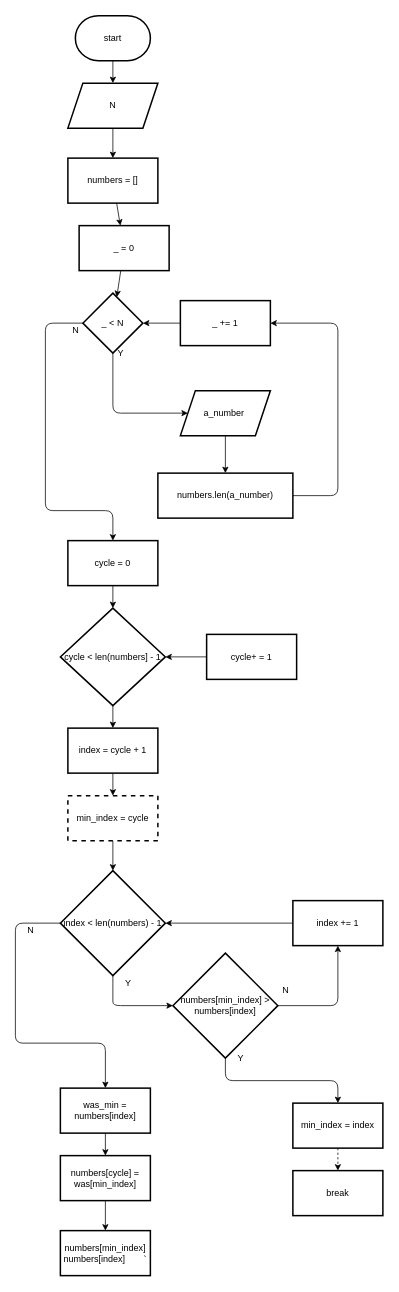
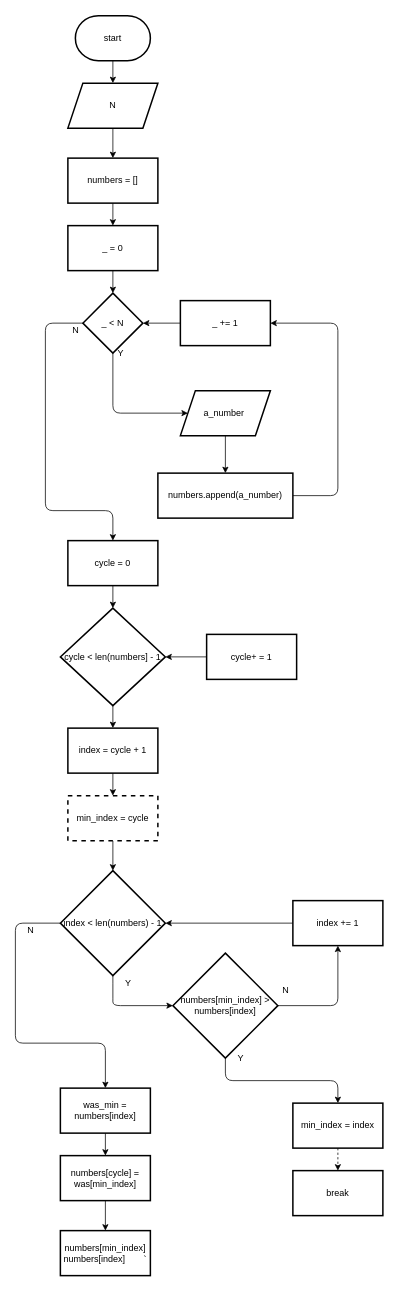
(124, 248) -> (113, 248)
(225, 495) -> (225, 495)
